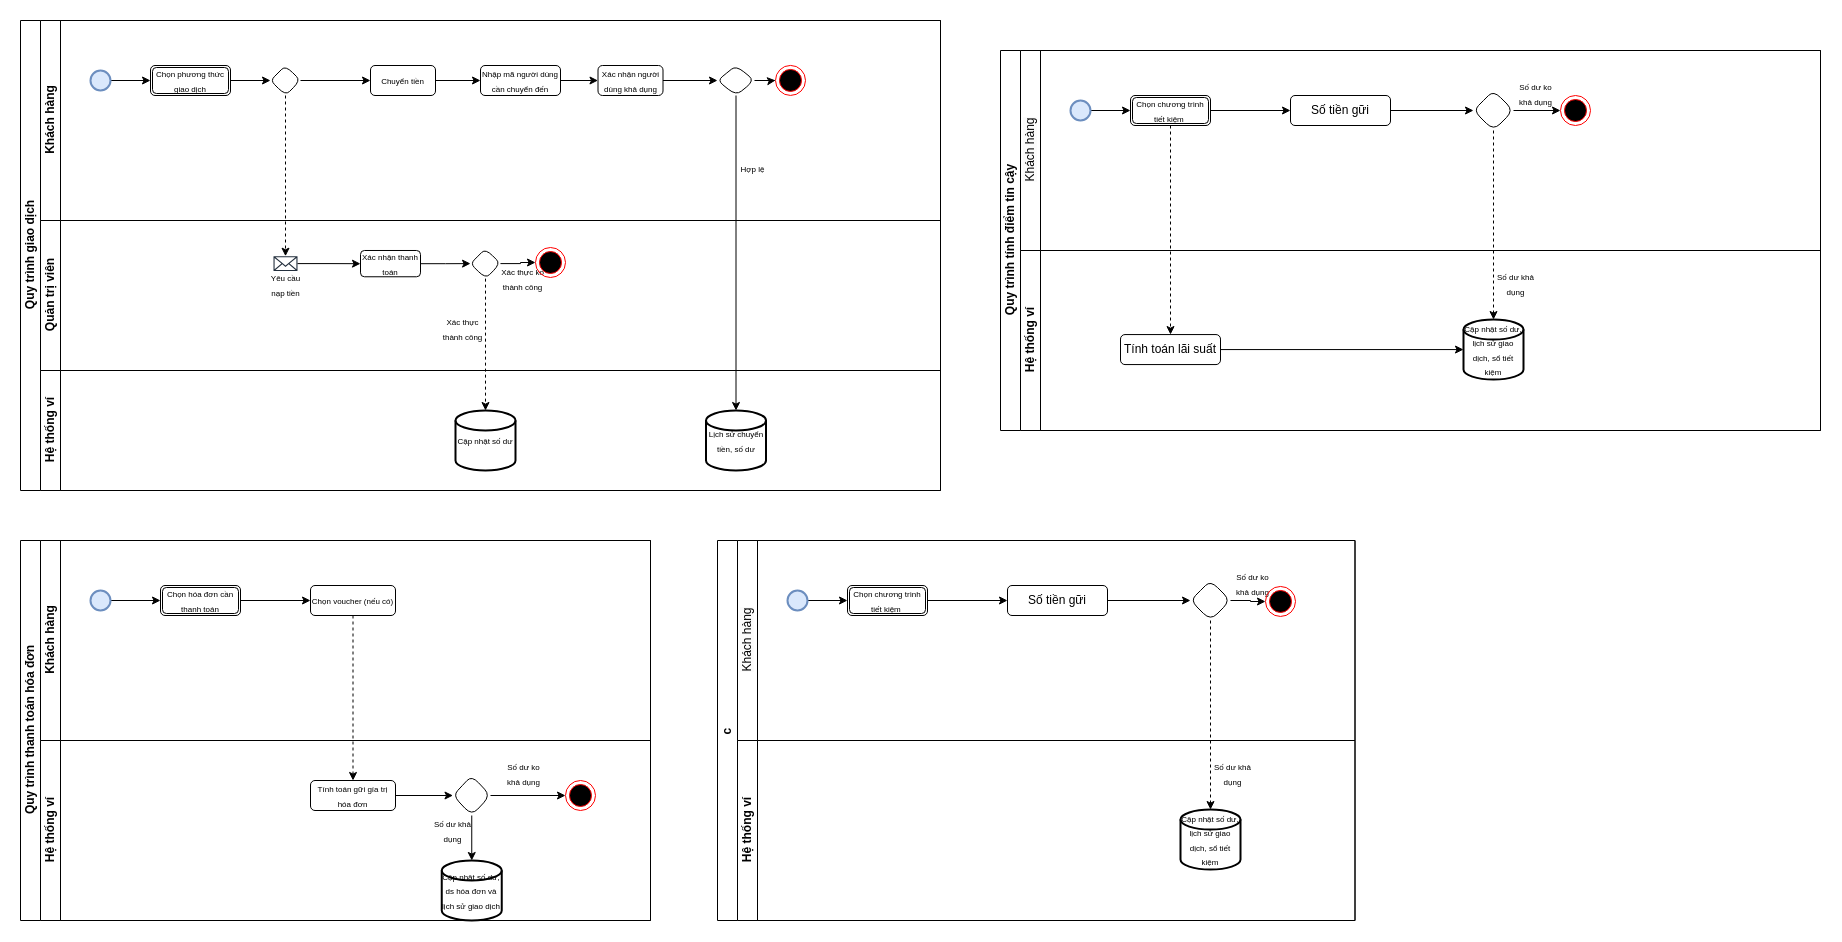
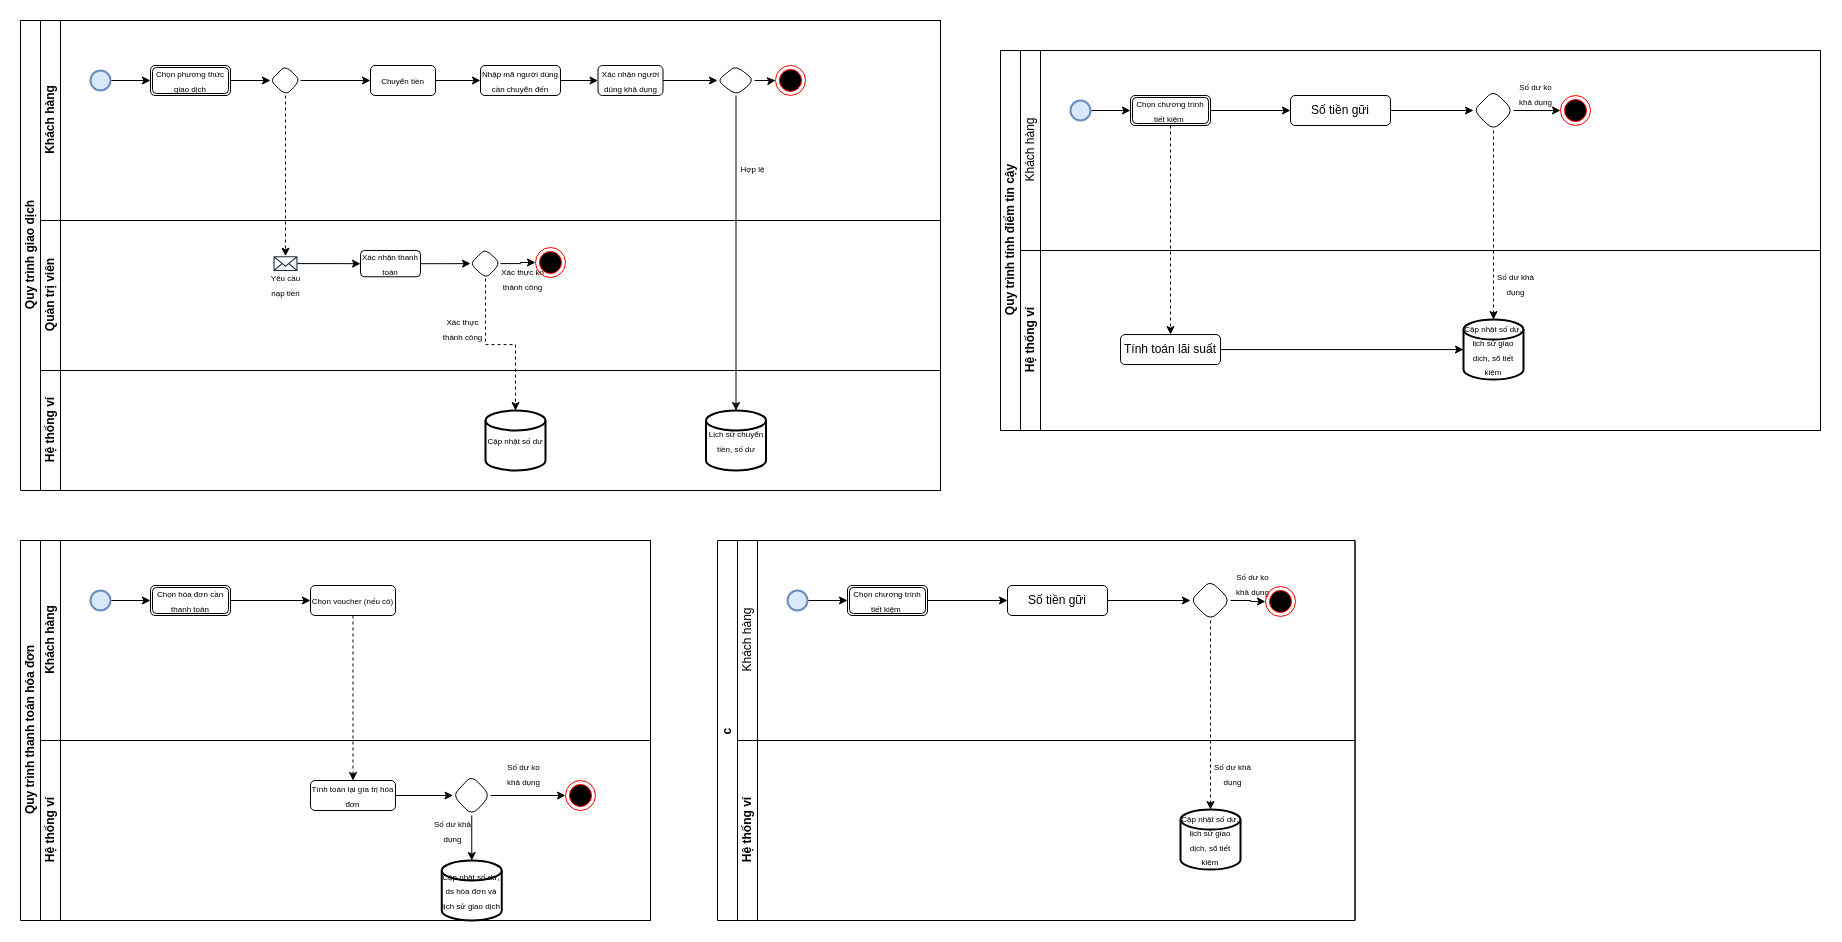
(486, 441) -> (516, 441)
(201, 601) -> (191, 601)
(353, 796) -> (353, 796)
